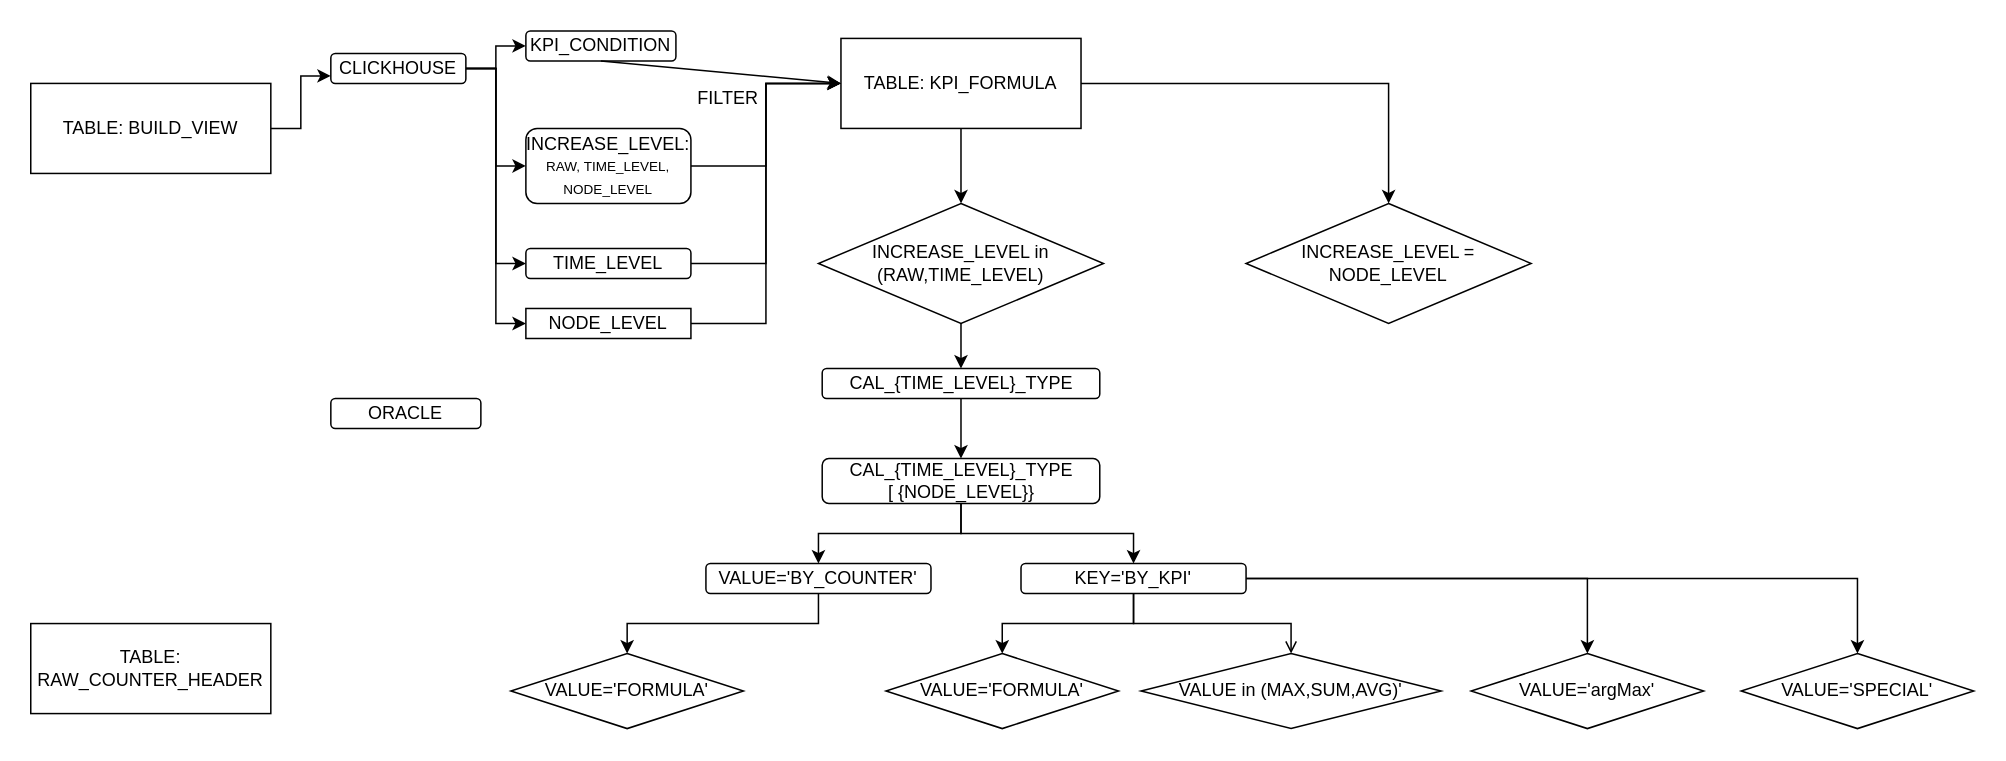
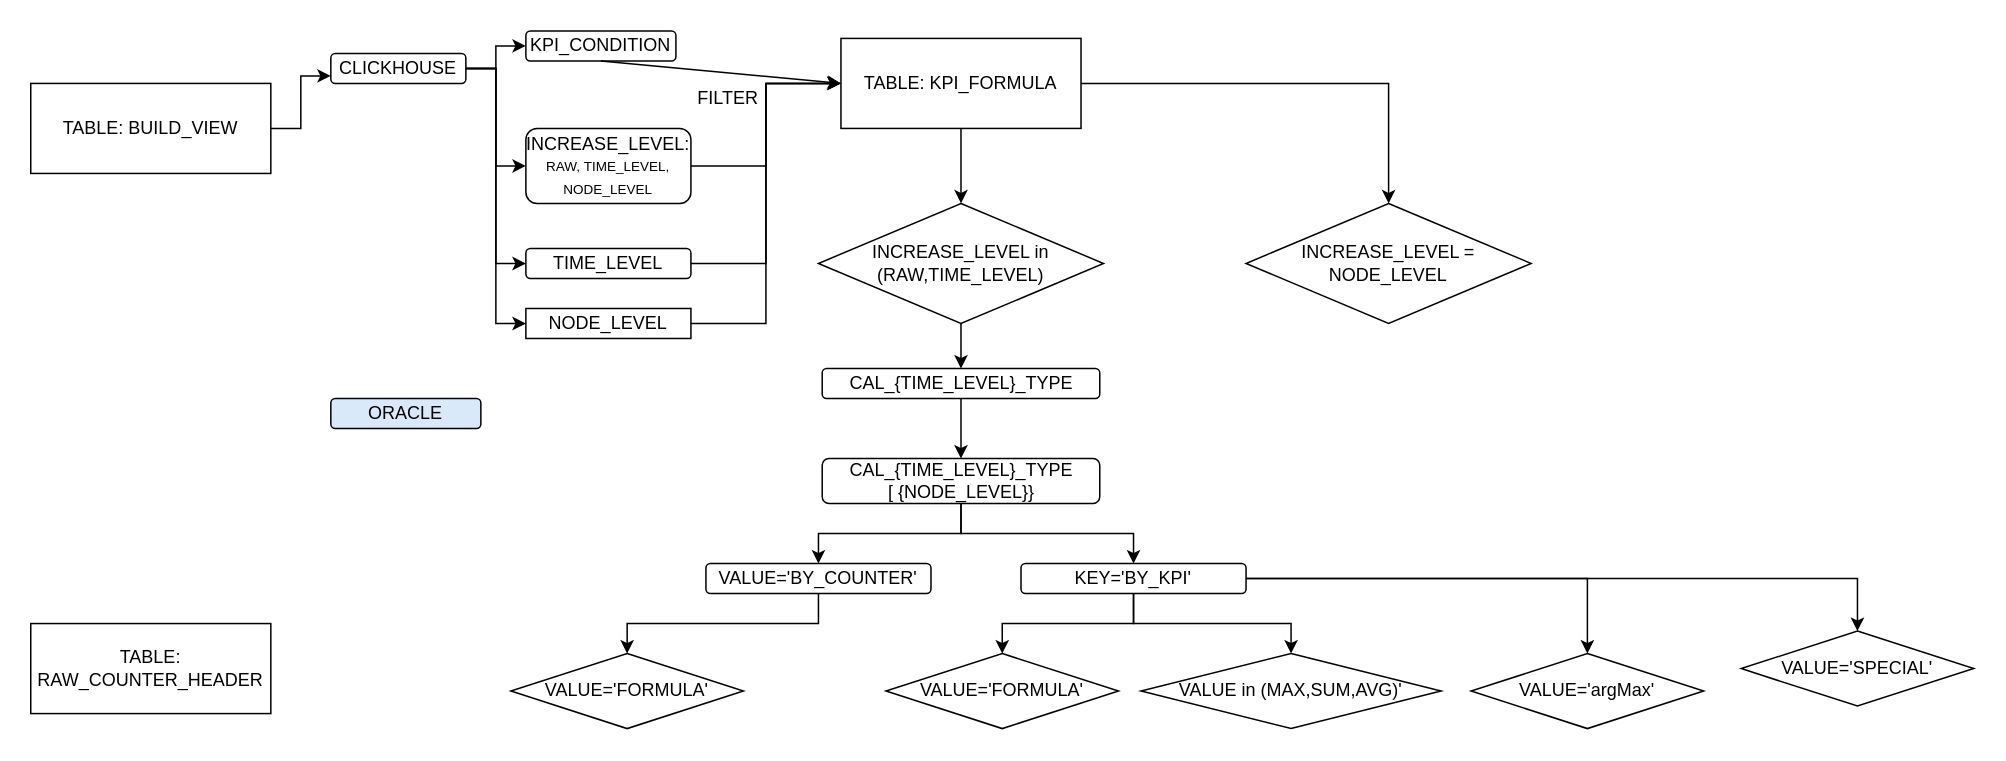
(406, 413) -> (406, 413)
(1291, 644) -> (1291, 642)
(1857, 691) -> (1857, 668)
